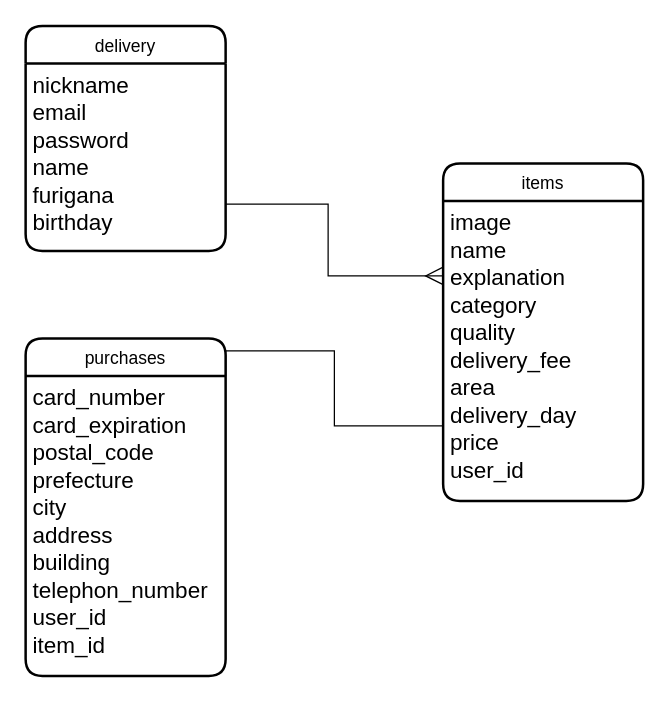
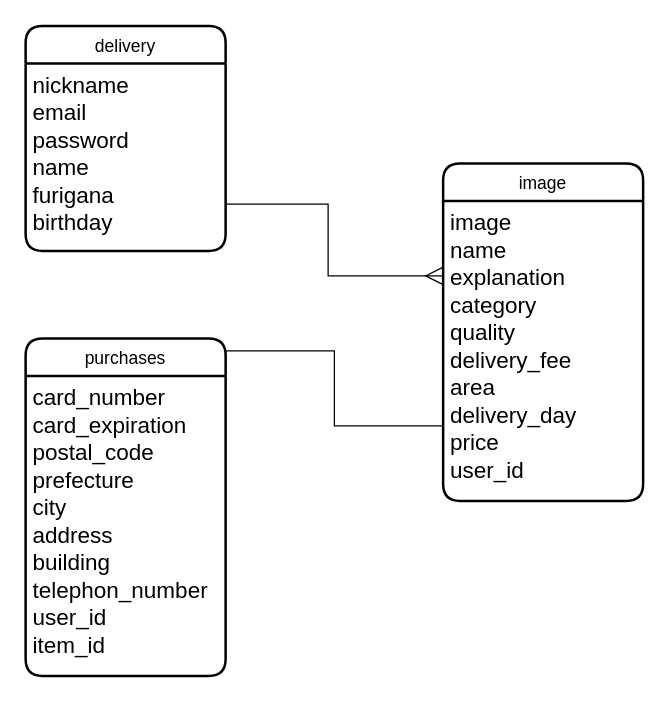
(543, 183) -> (543, 183)
